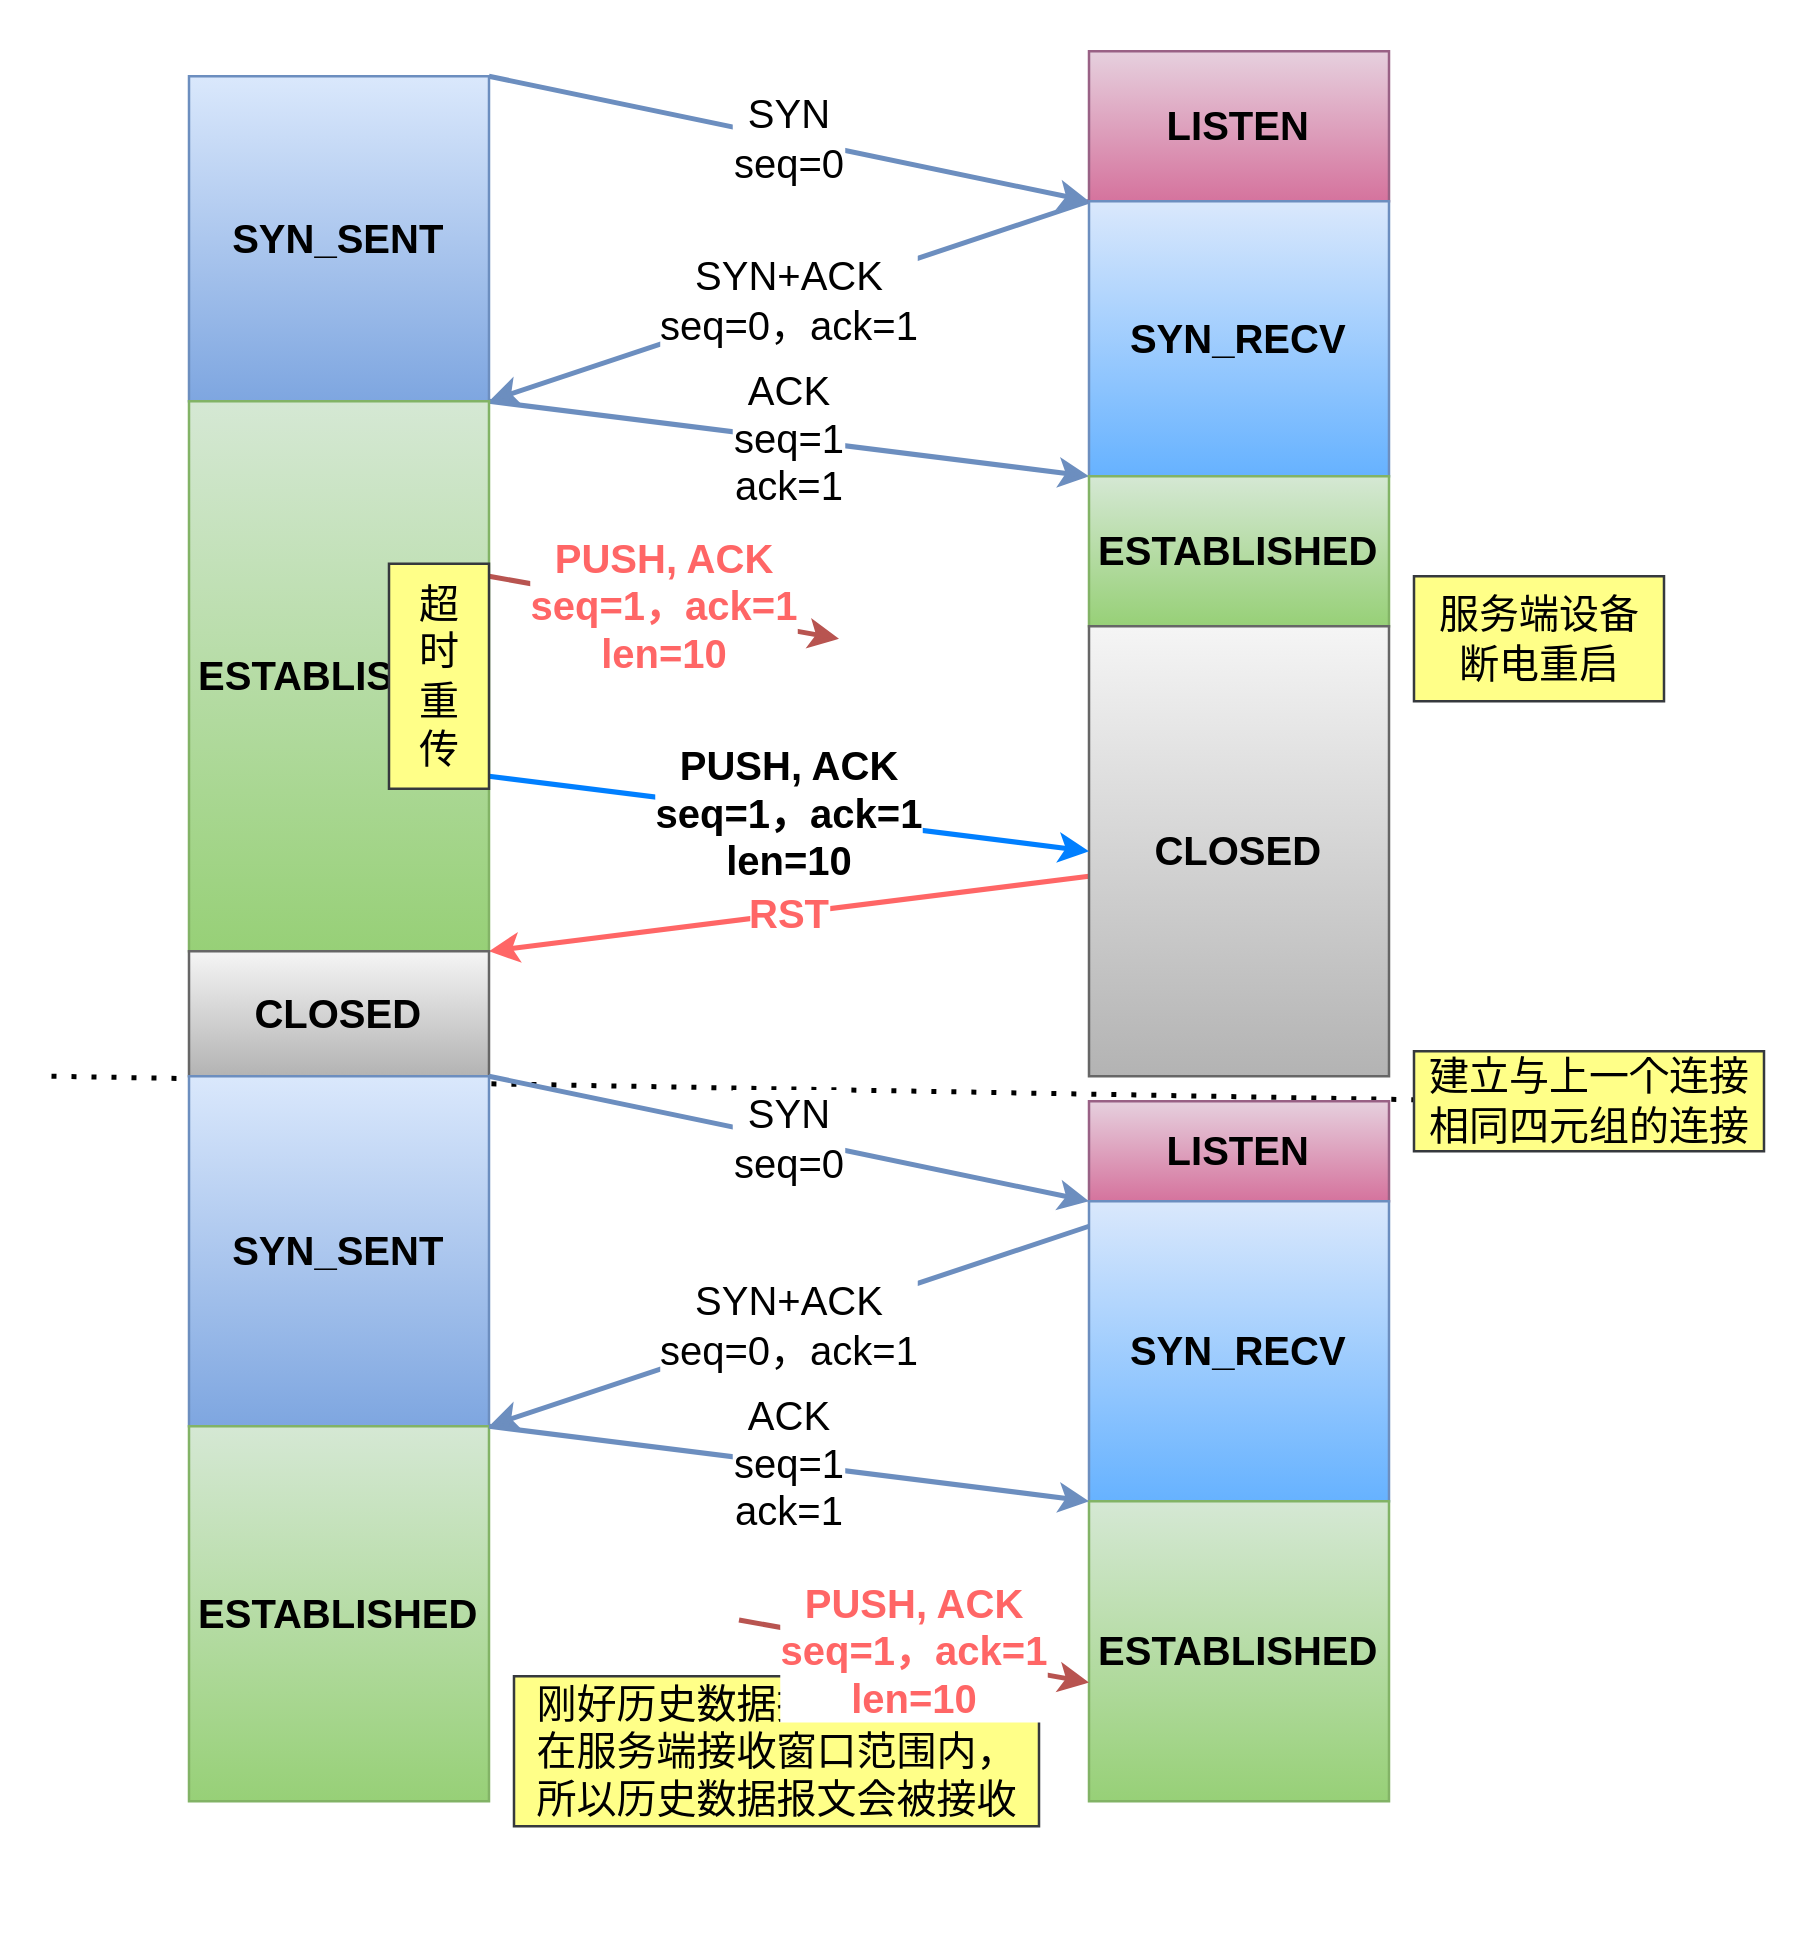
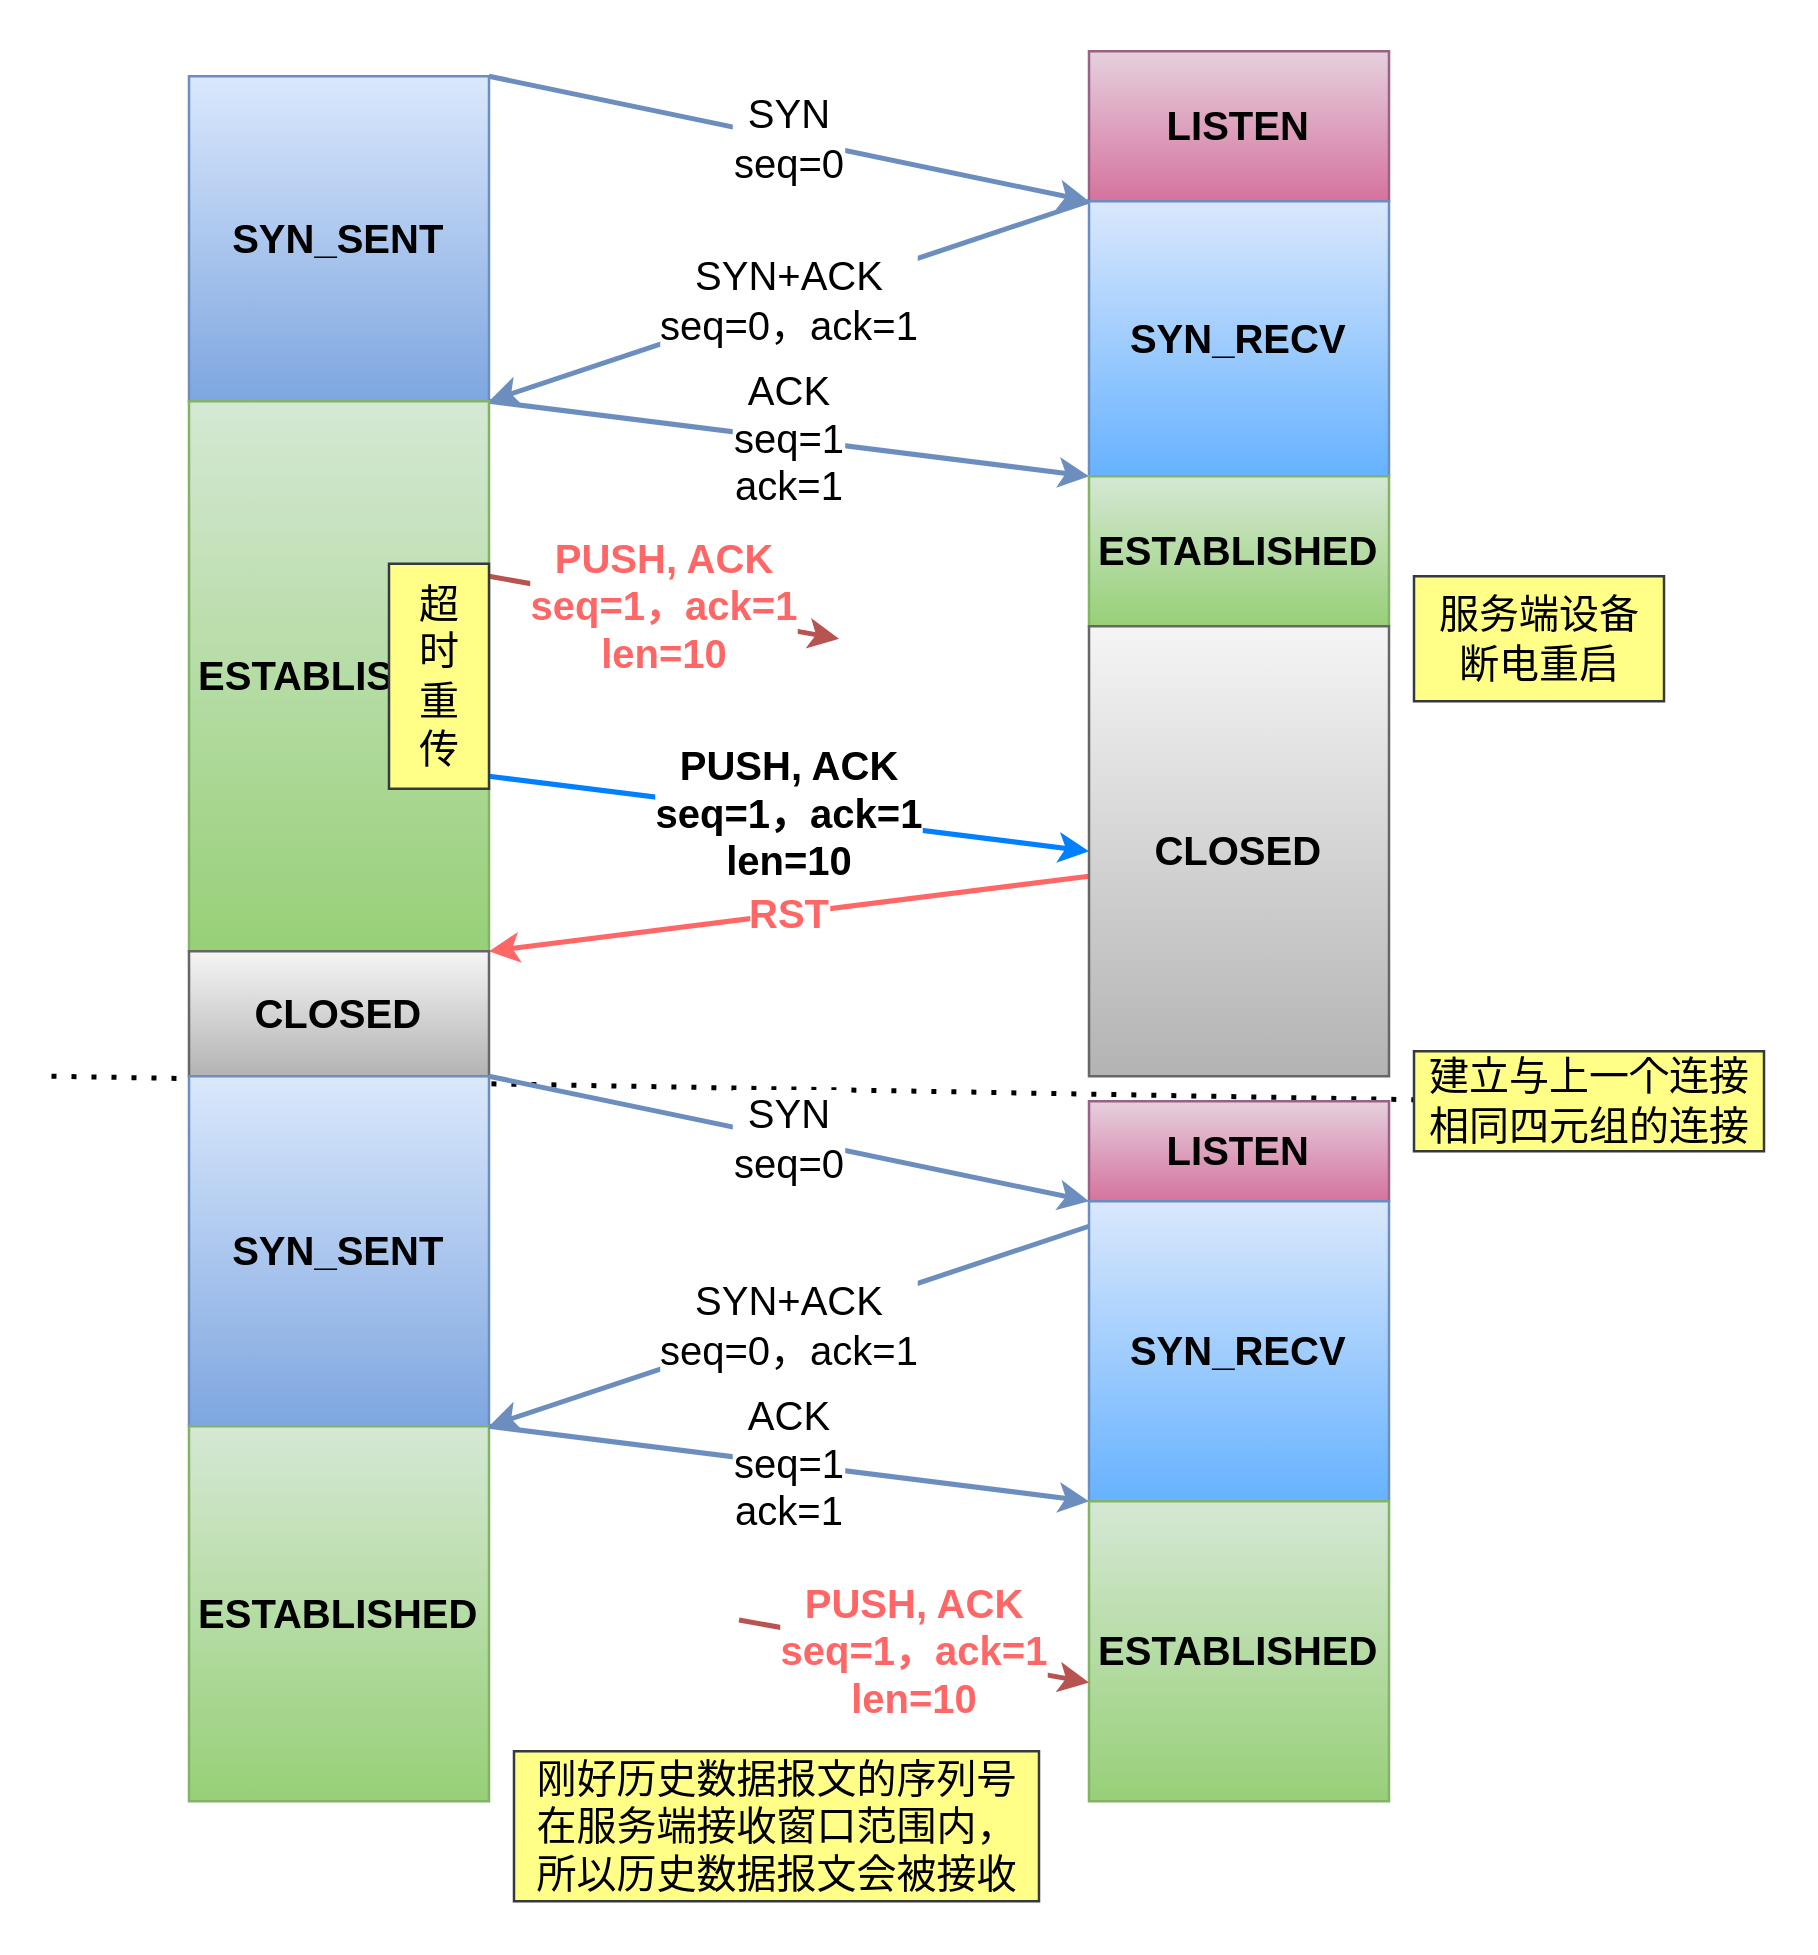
(776, 1751) -> (776, 1826)
